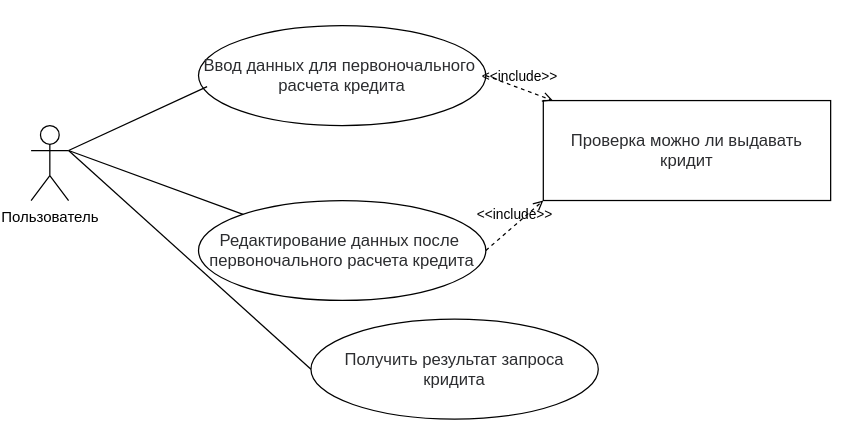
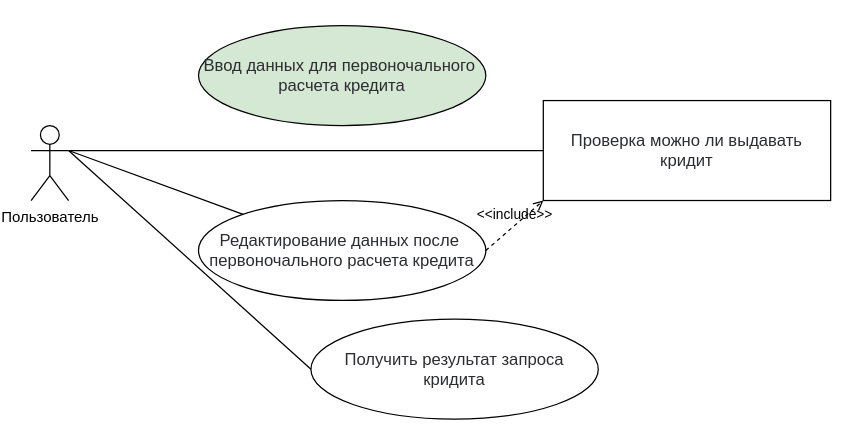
(342, 76) -> (342, 76)
(518, 88) -> none
(138, 118) -> (309, 151)
